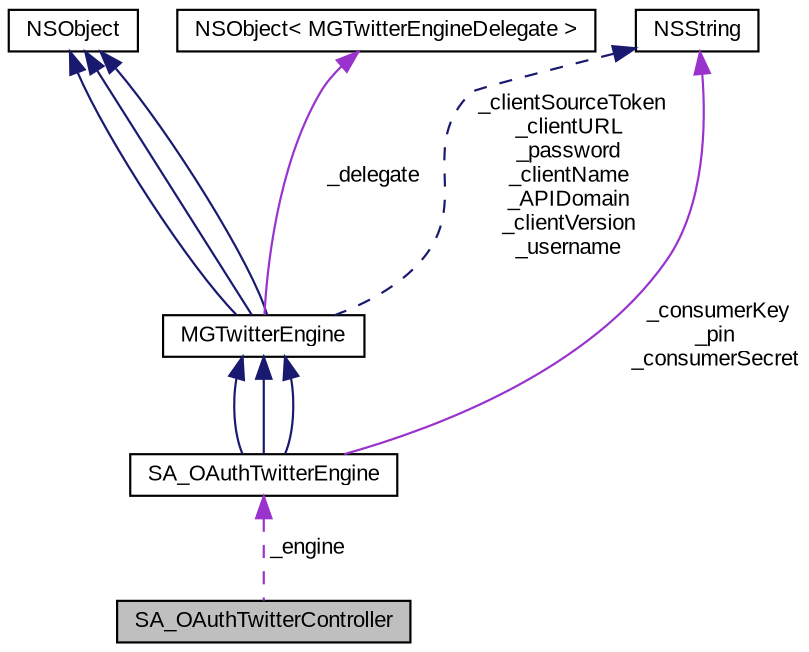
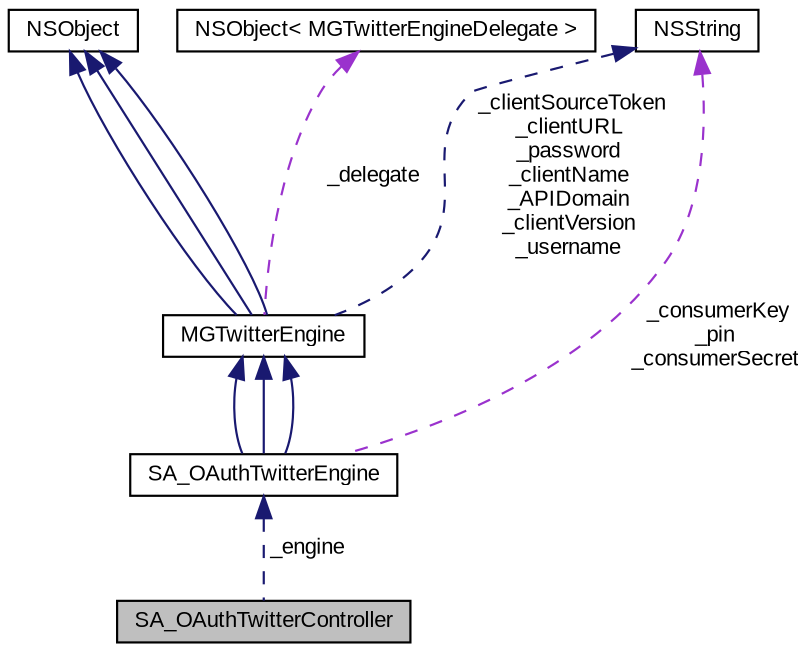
(284, 184) -> (284, 184)
(602, 329) -> (602, 329)
(264, 560) -> (264, 560)
